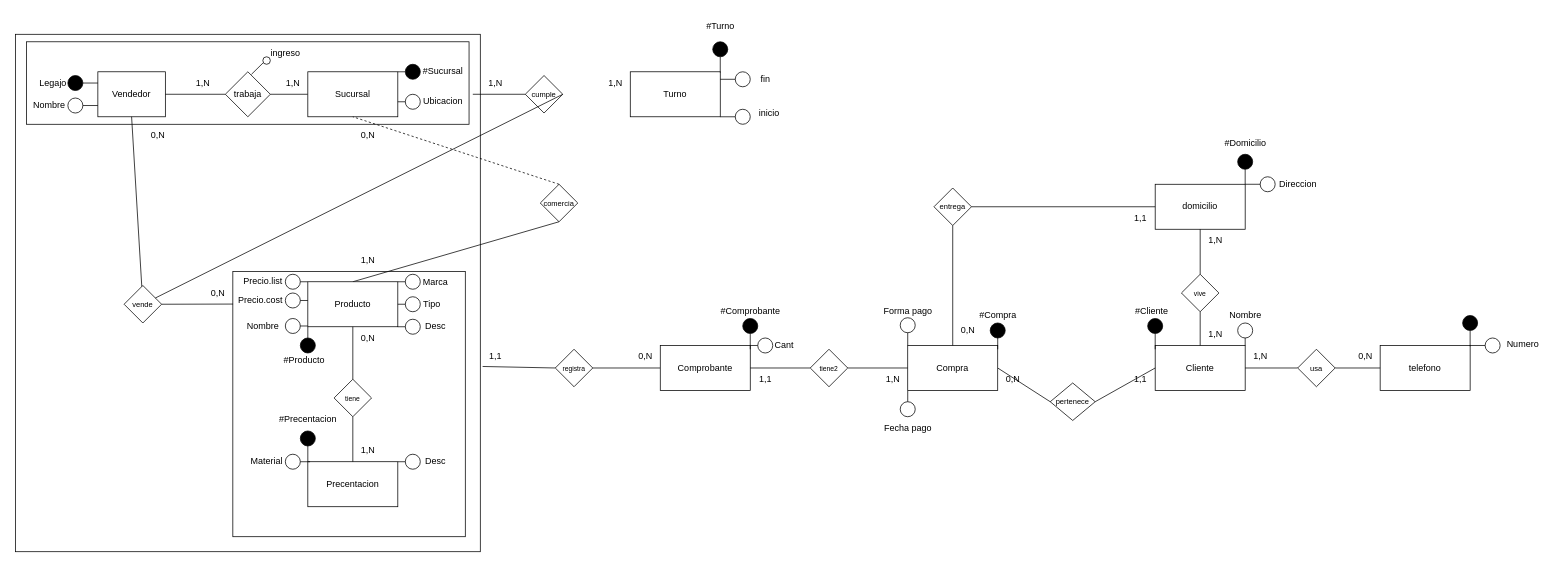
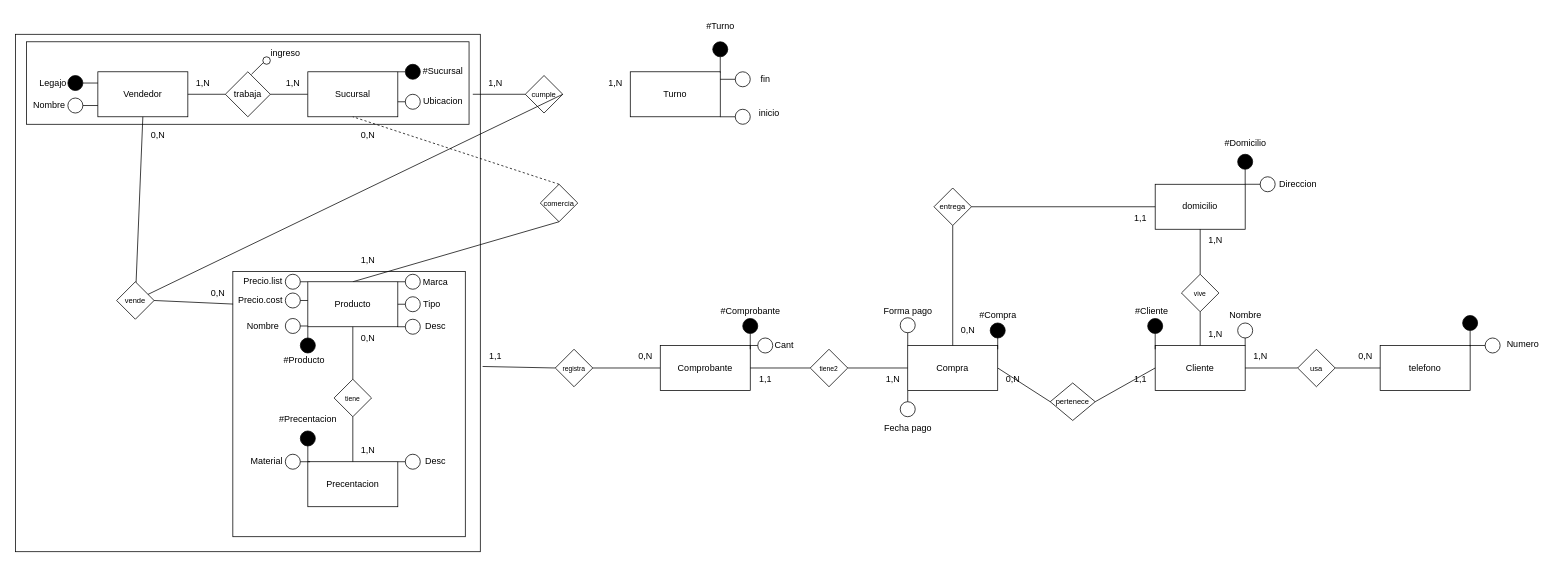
(132, 94) -> (143, 94)
(143, 304) -> (135, 300)
